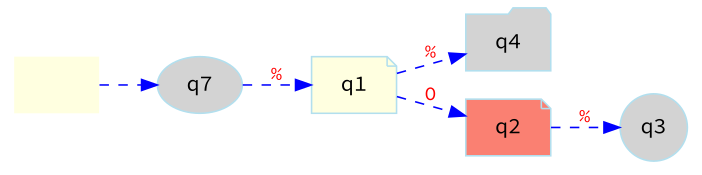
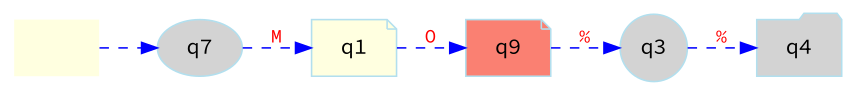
(423, 66) -> (714, 48)
(277, 75) -> (277, 38)
(508, 127) -> (508, 48)
